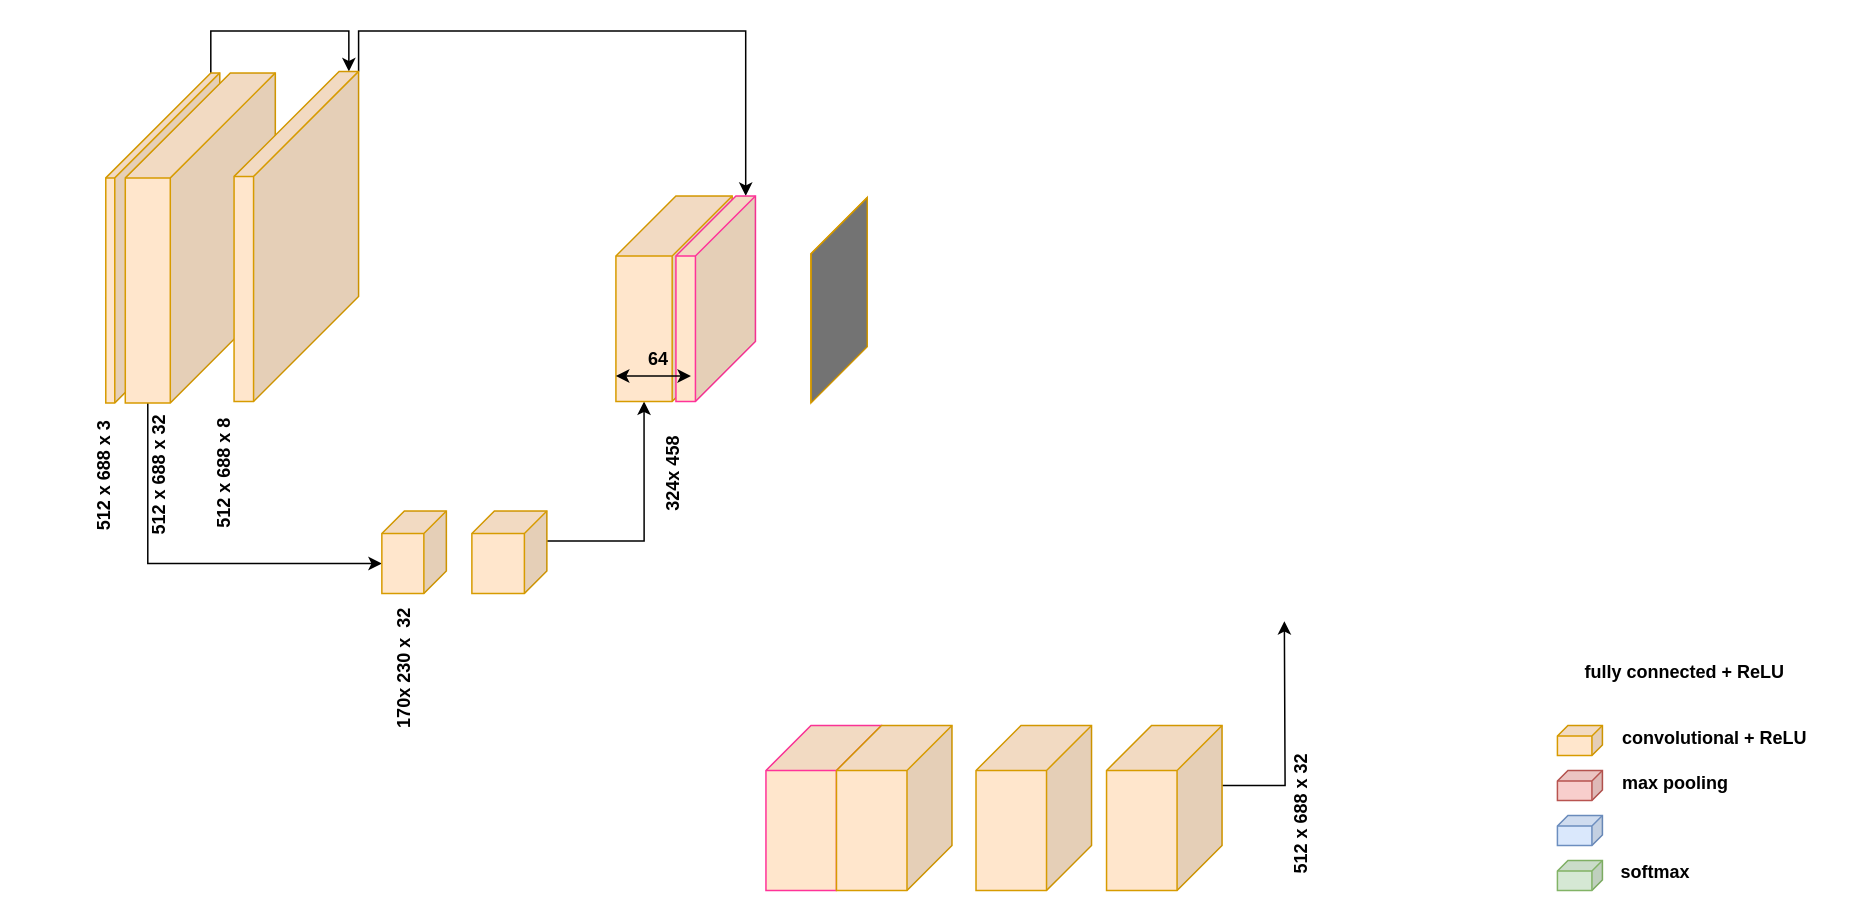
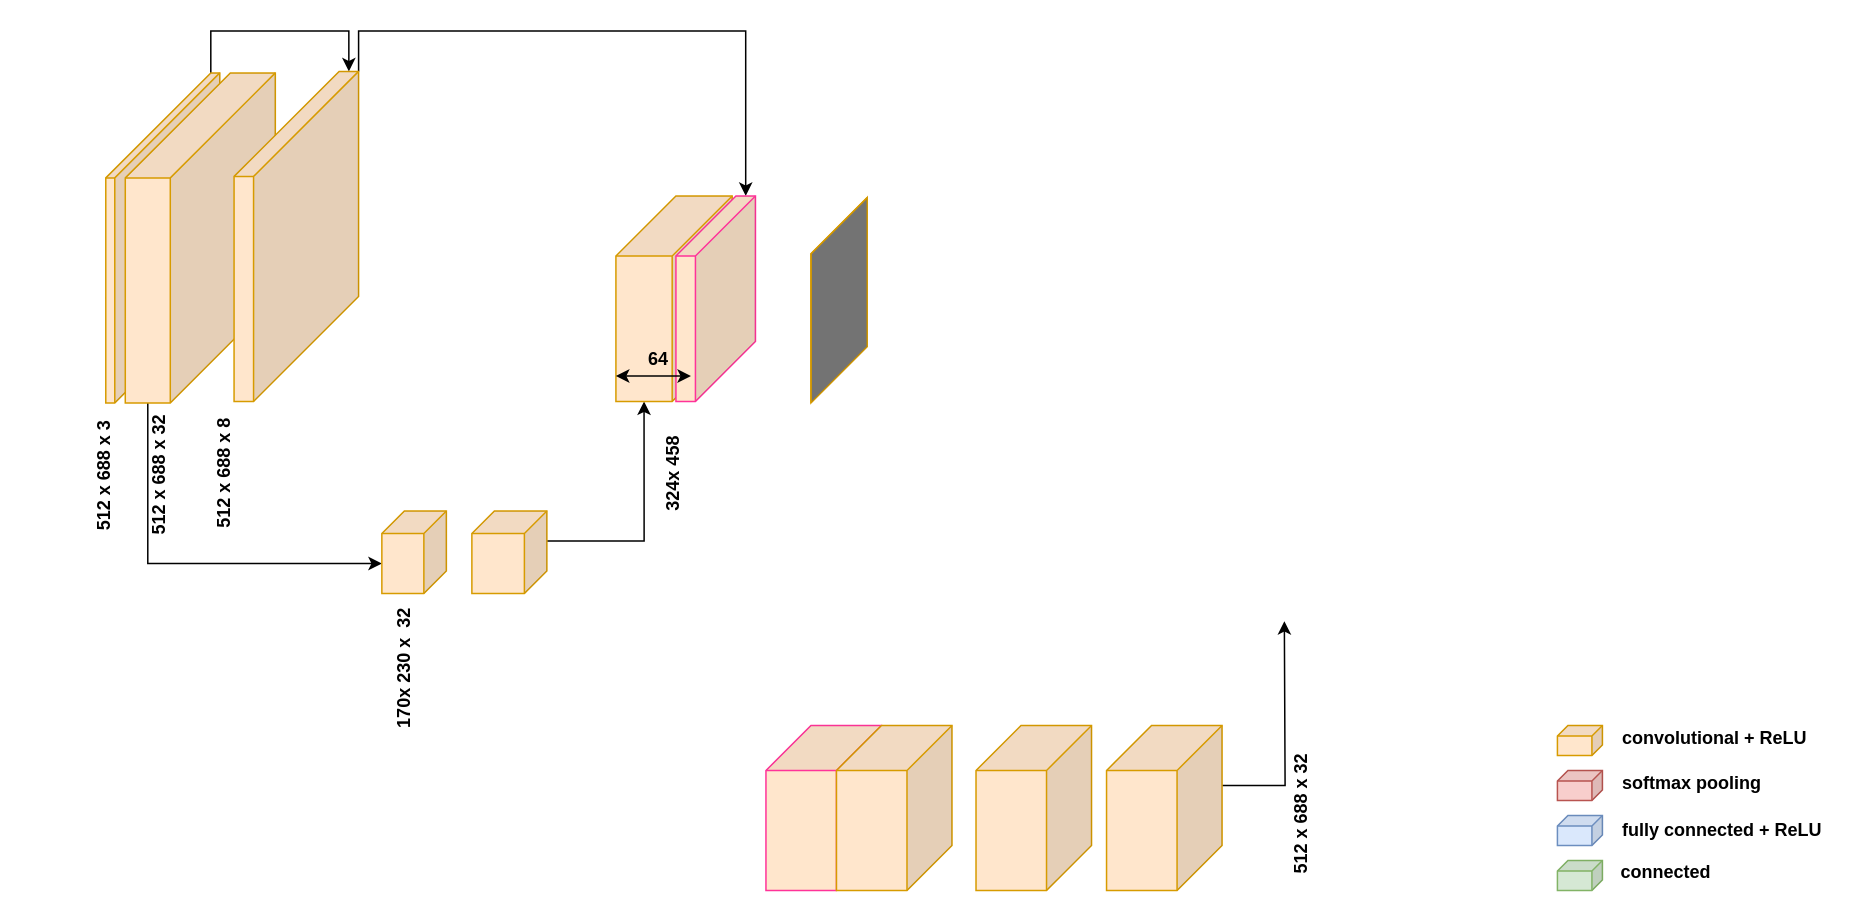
(1685, 673) -> (1722, 830)
(1671, 784) -> (1691, 784)
(1656, 872) -> (1666, 872)
